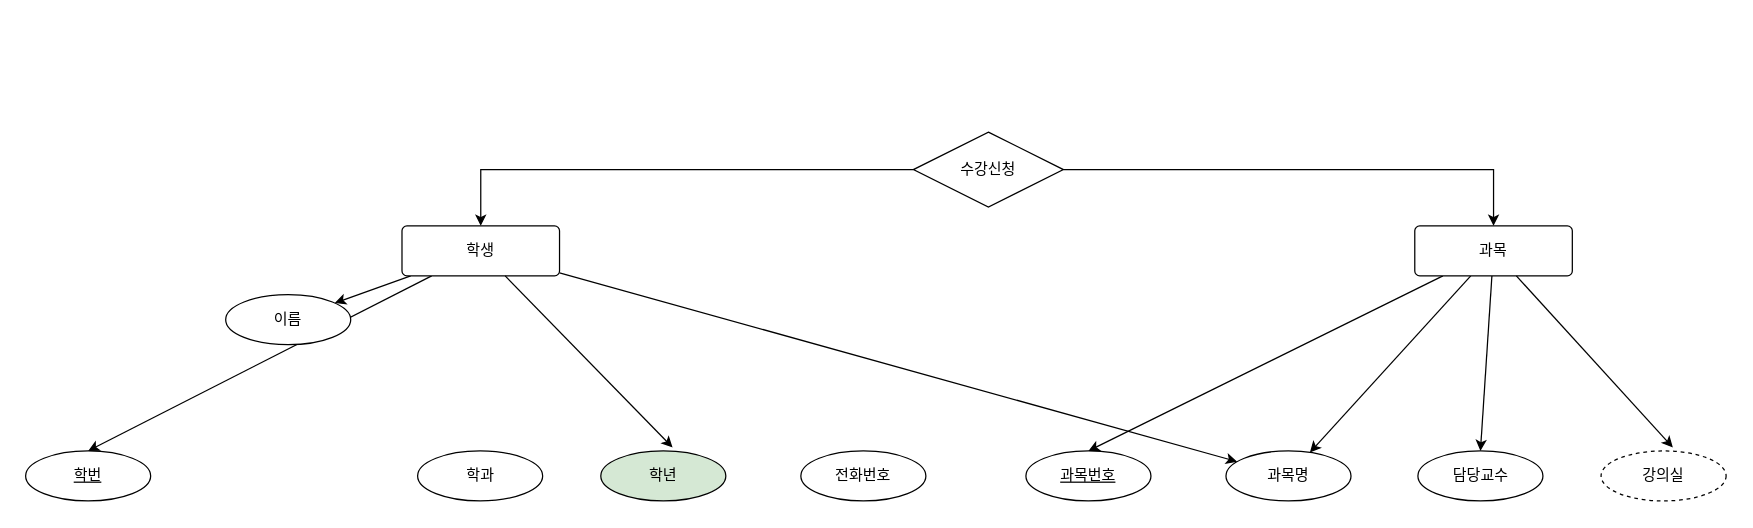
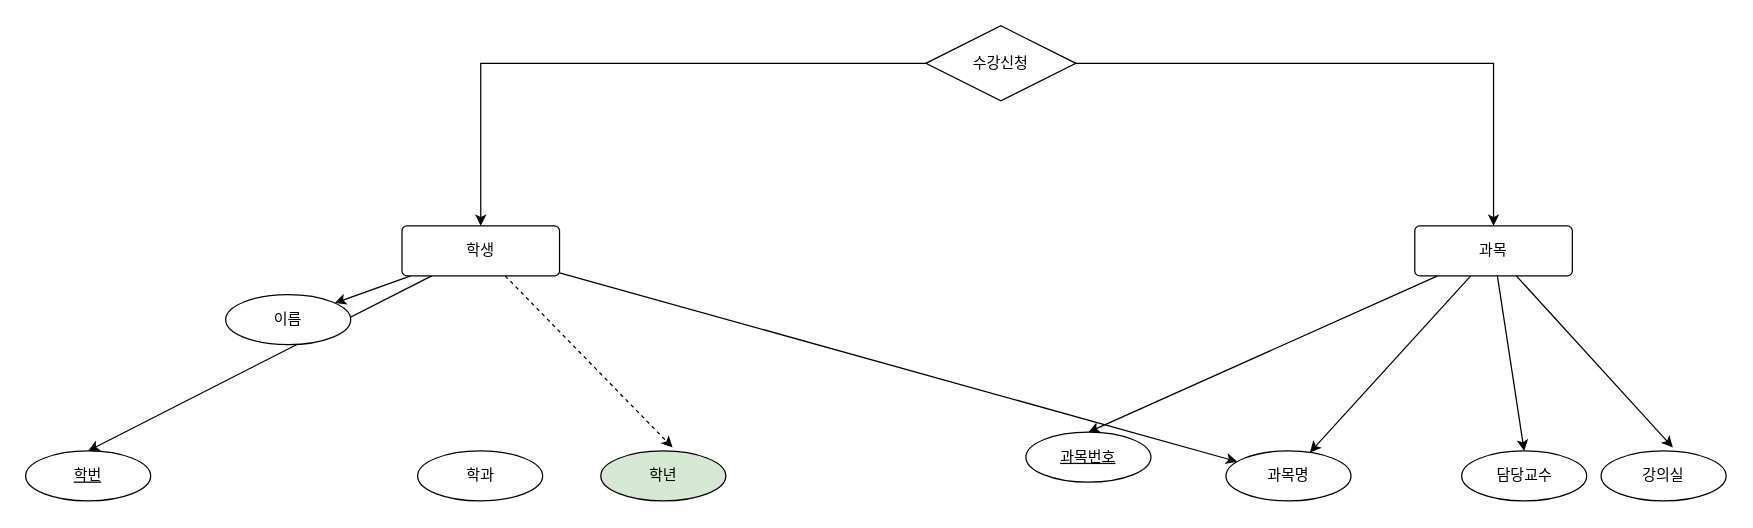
(988, 169) -> (1001, 63)
(586, 359) -> (586, 359)
(863, 476) -> none
(1088, 476) -> (1088, 457)
(1480, 476) -> (1524, 476)
(1663, 476) -> (1663, 476)
